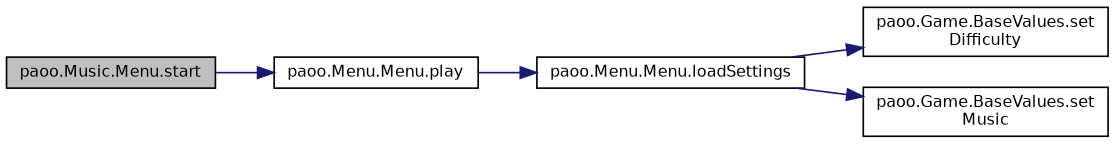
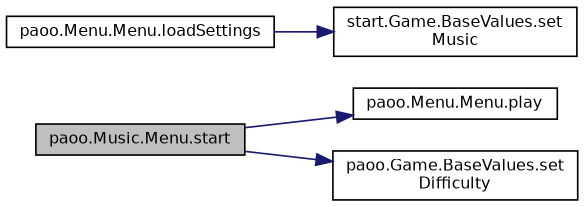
(819, 53) -> (280, 155)
(499, 73) -> none
(986, 112) -> (455, 32)
